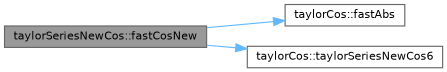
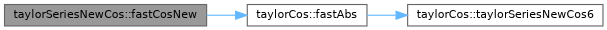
(221, 47) -> (381, 15)
